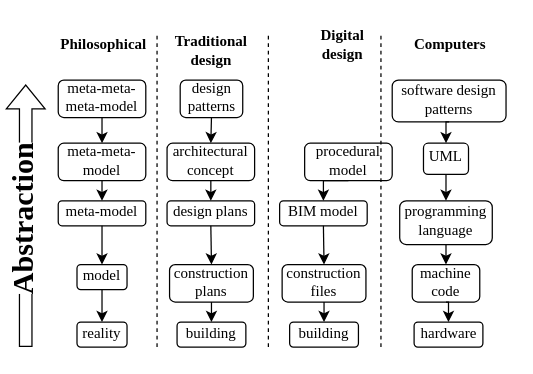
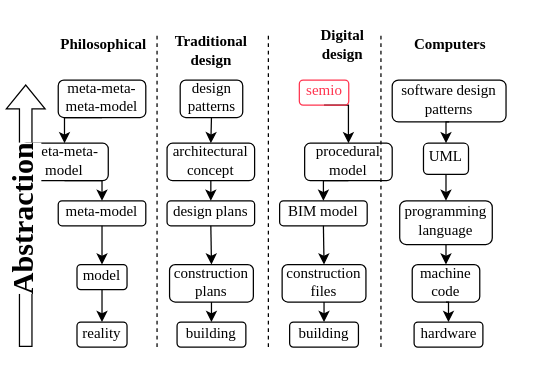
none -> (324, 93)
none -> (348, 108)
(102, 162) -> (64, 162)
